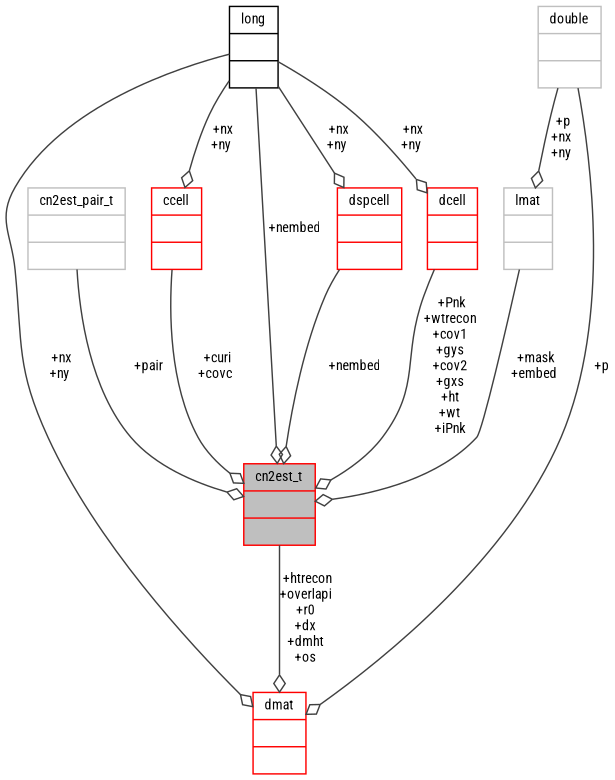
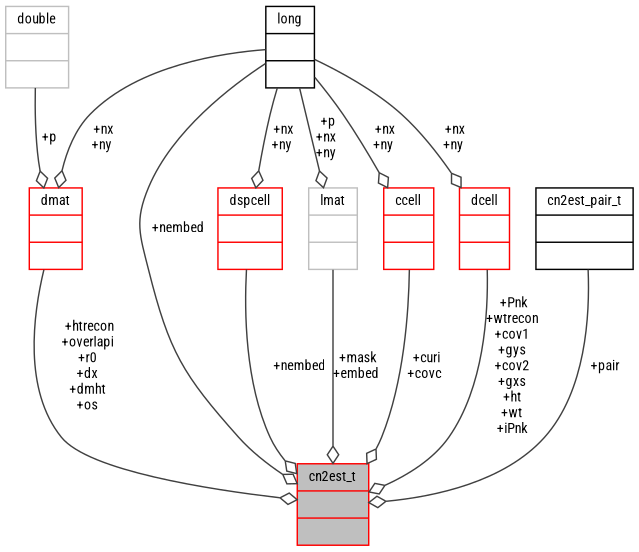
(548, 129) -> (310, 130)
(77, 229) -> (585, 229)
(280, 610) -> (84, 453)
